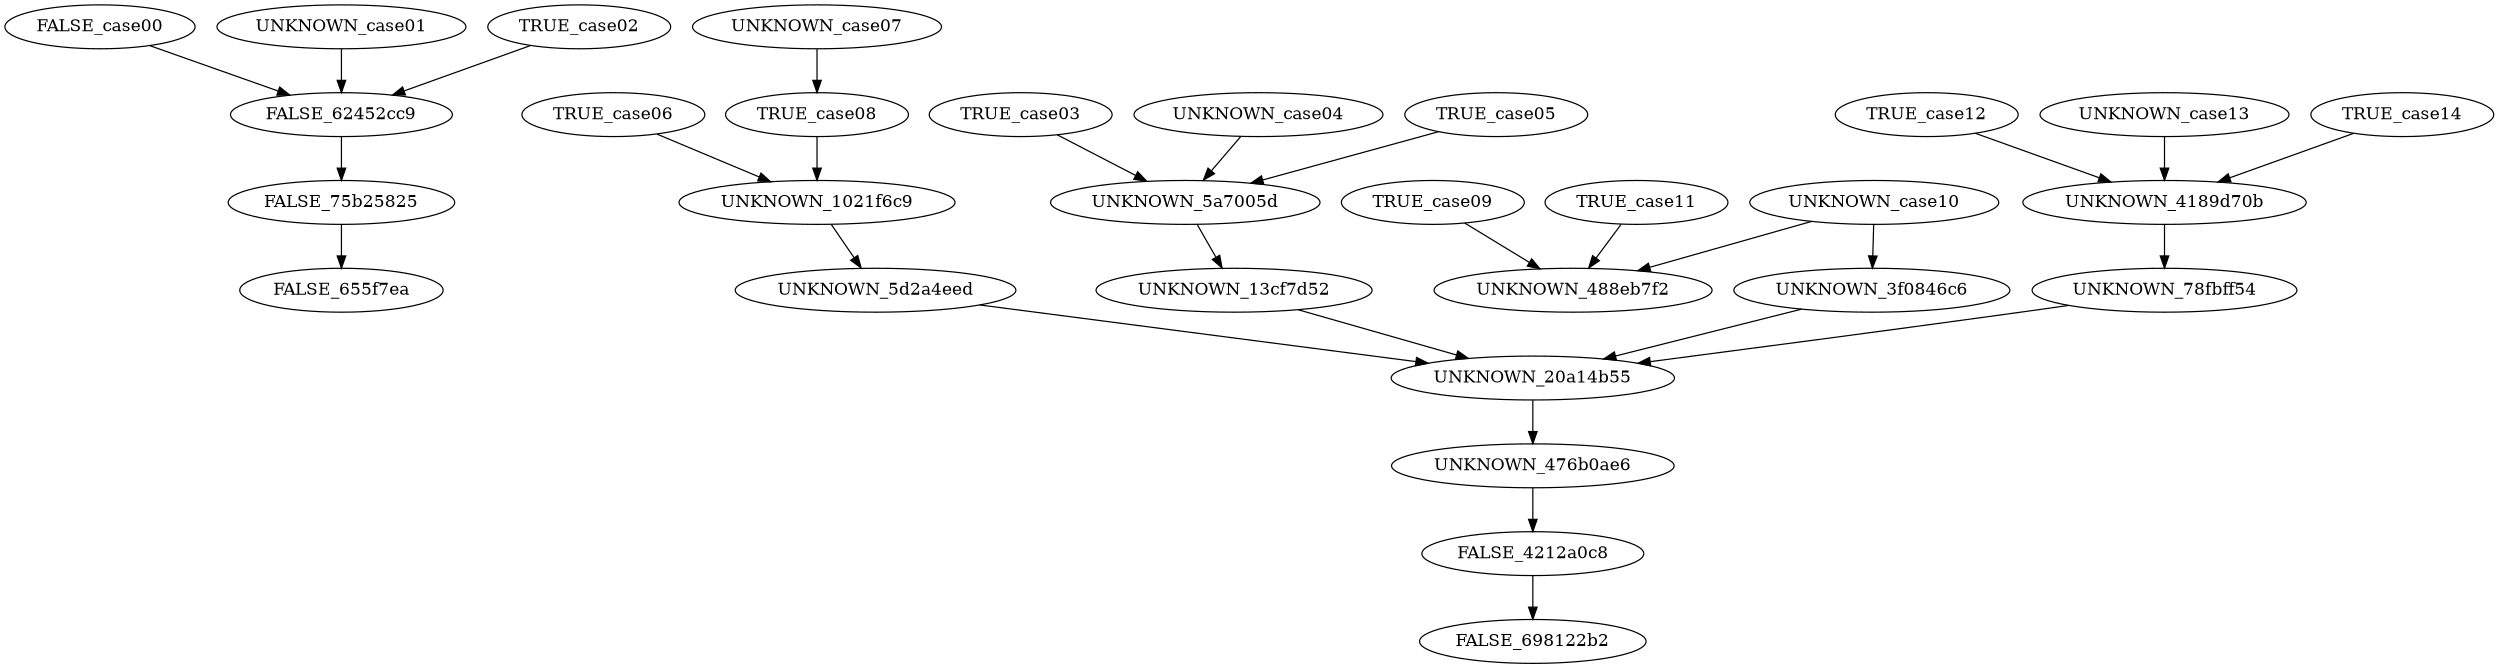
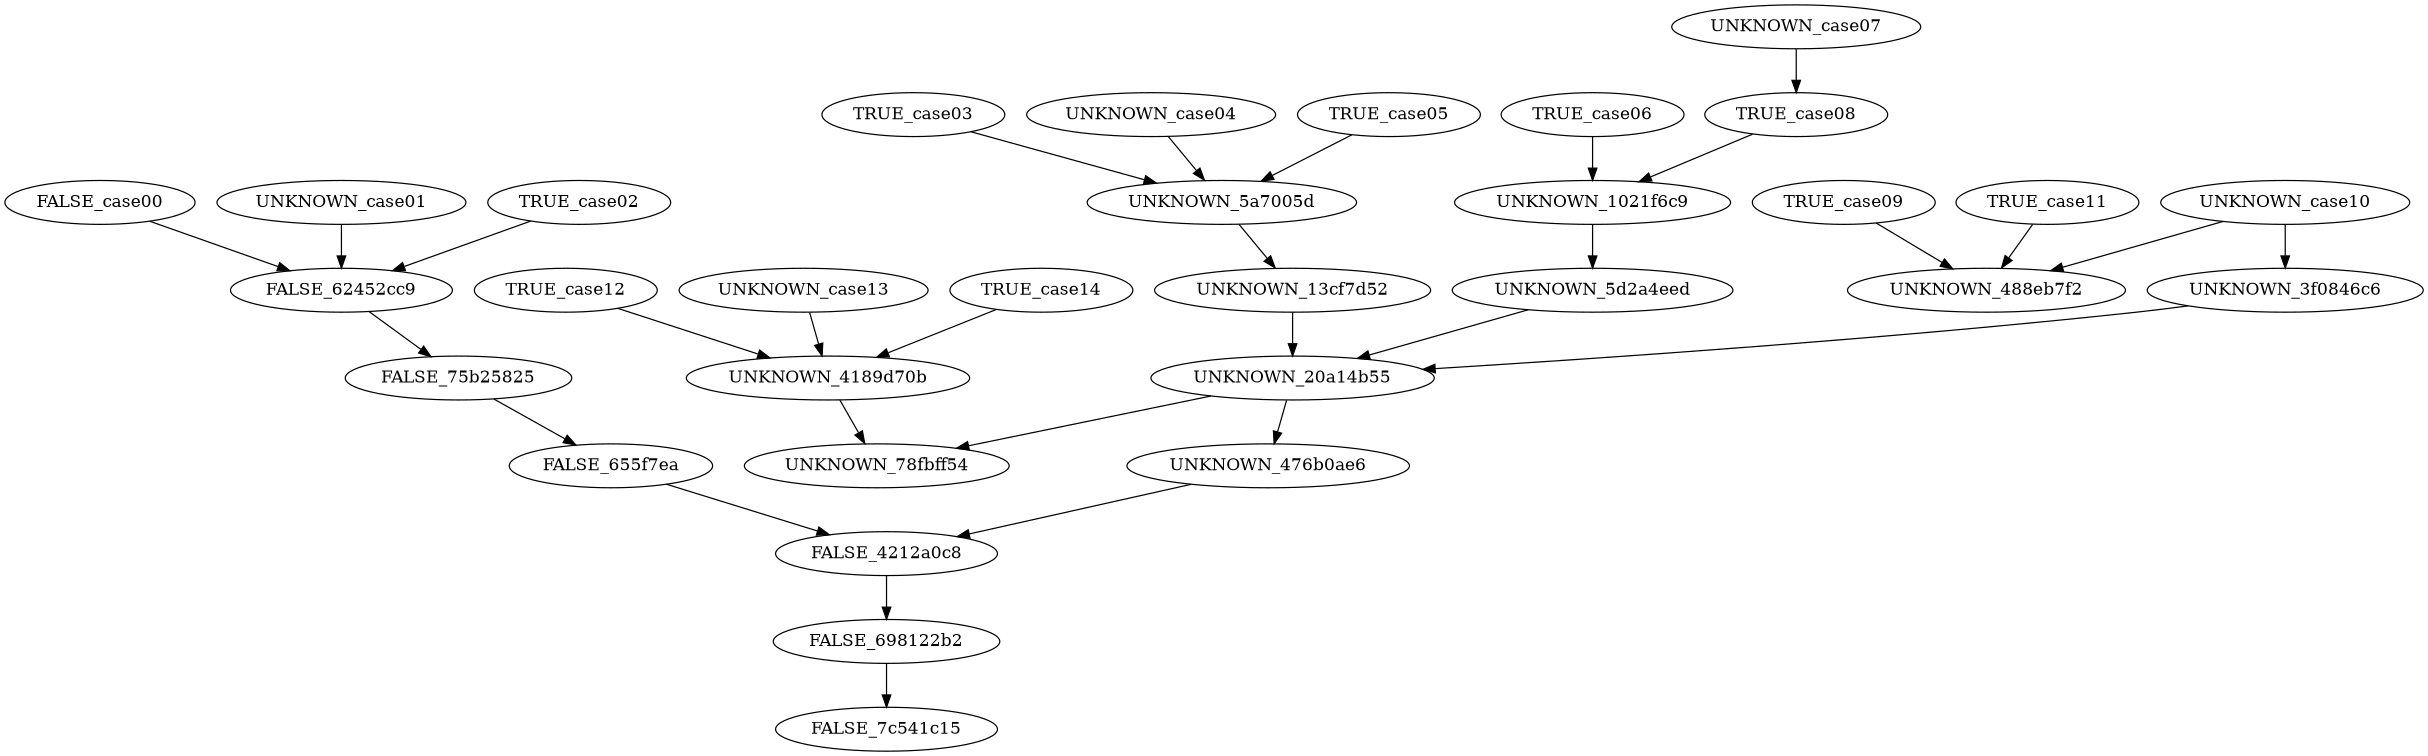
(1860, 334) -> (1090, 421)
none -> (742, 508)
none -> (887, 729)
